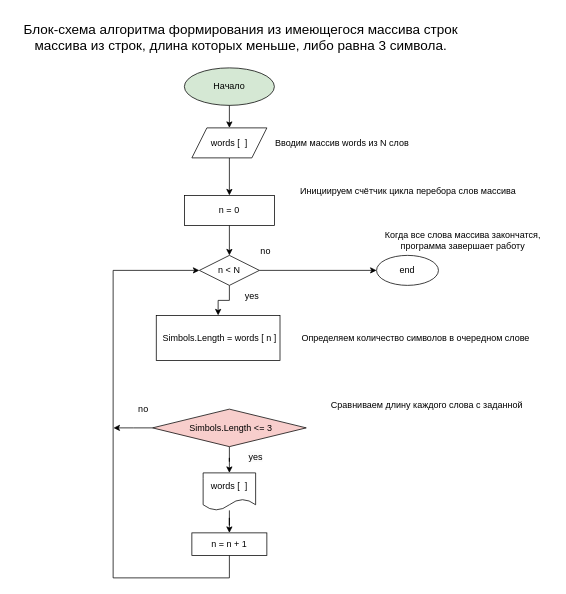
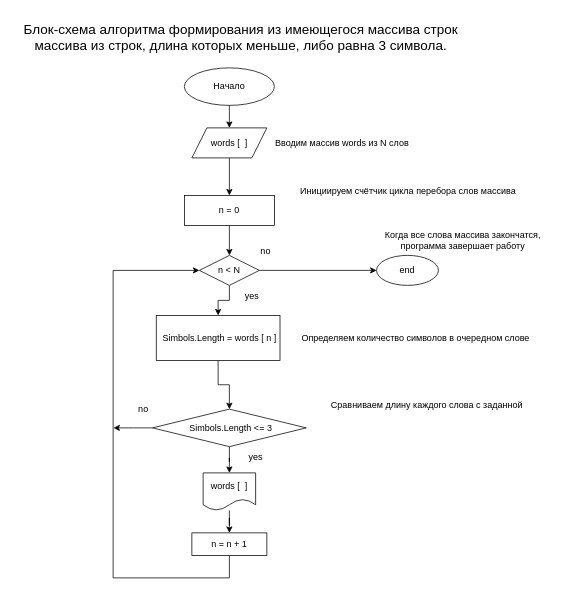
(229, 87) -> (229, 87)
none -> (229, 387)
(229, 428) -> (229, 428)
